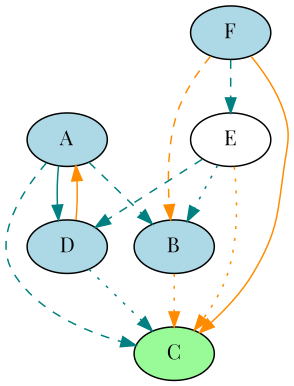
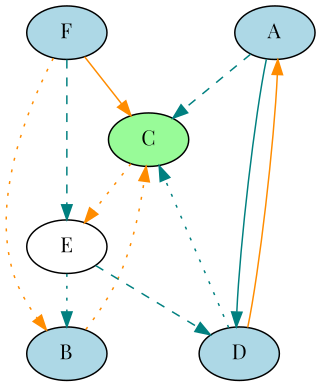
(174, 126) -> (9, 188)
(115, 188) -> none
(234, 246) -> (112, 187)
